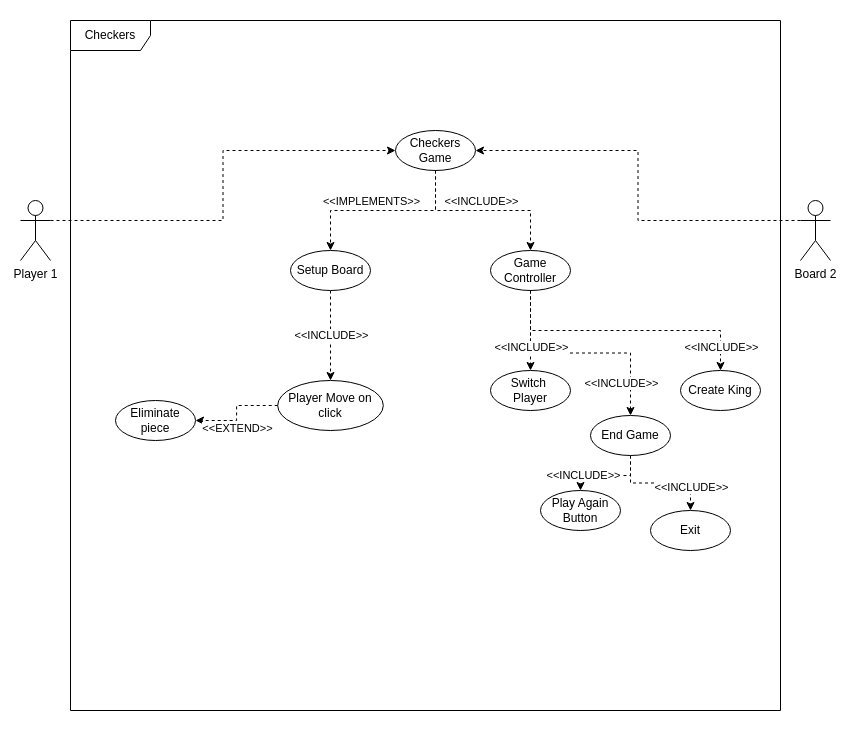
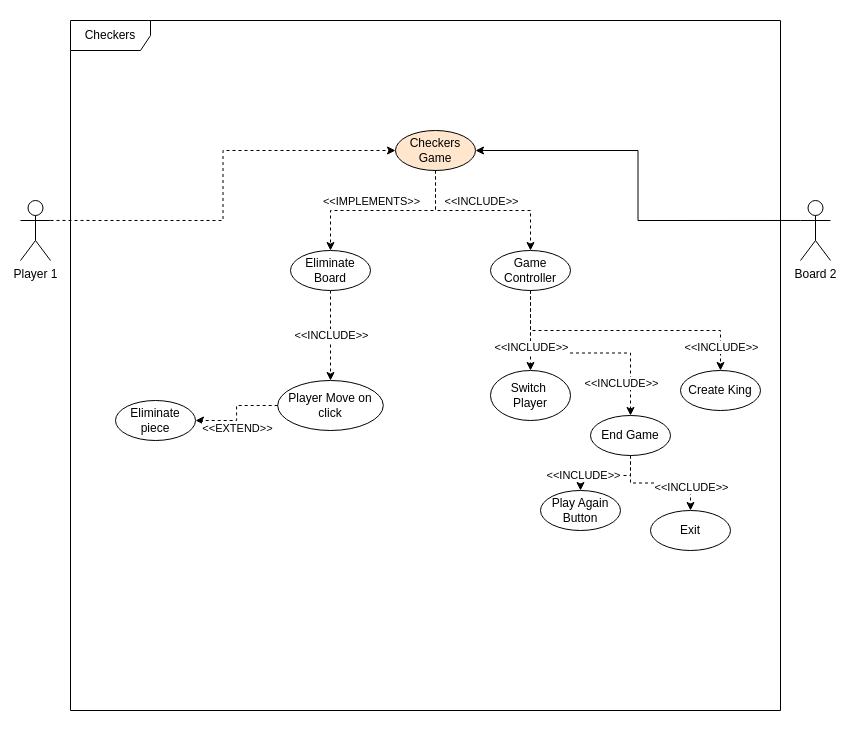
(436, 151) -> (436, 151)
(638, 188) -> (638, 188)
(331, 271) -> (331, 271)
(531, 391) -> (531, 396)
